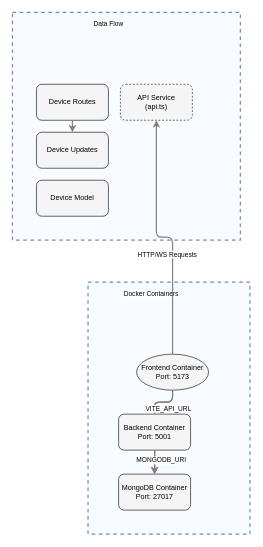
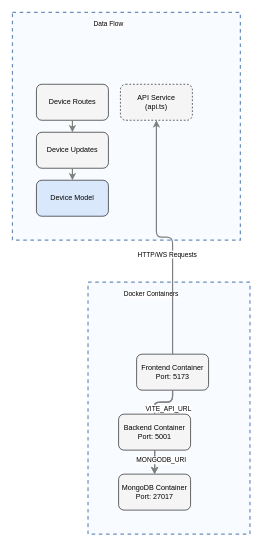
none -> (72, 174)
(72, 198) -> (72, 198)
(173, 372) -> (173, 372)
